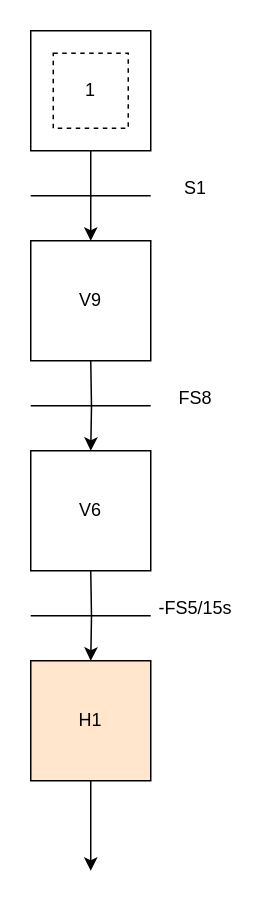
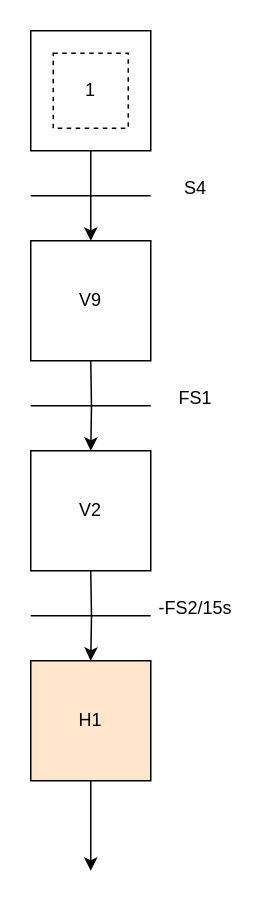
(196, 188) -> (196, 188)
(196, 398) -> (196, 398)
(91, 511) -> (91, 511)
(196, 608) -> (196, 608)
